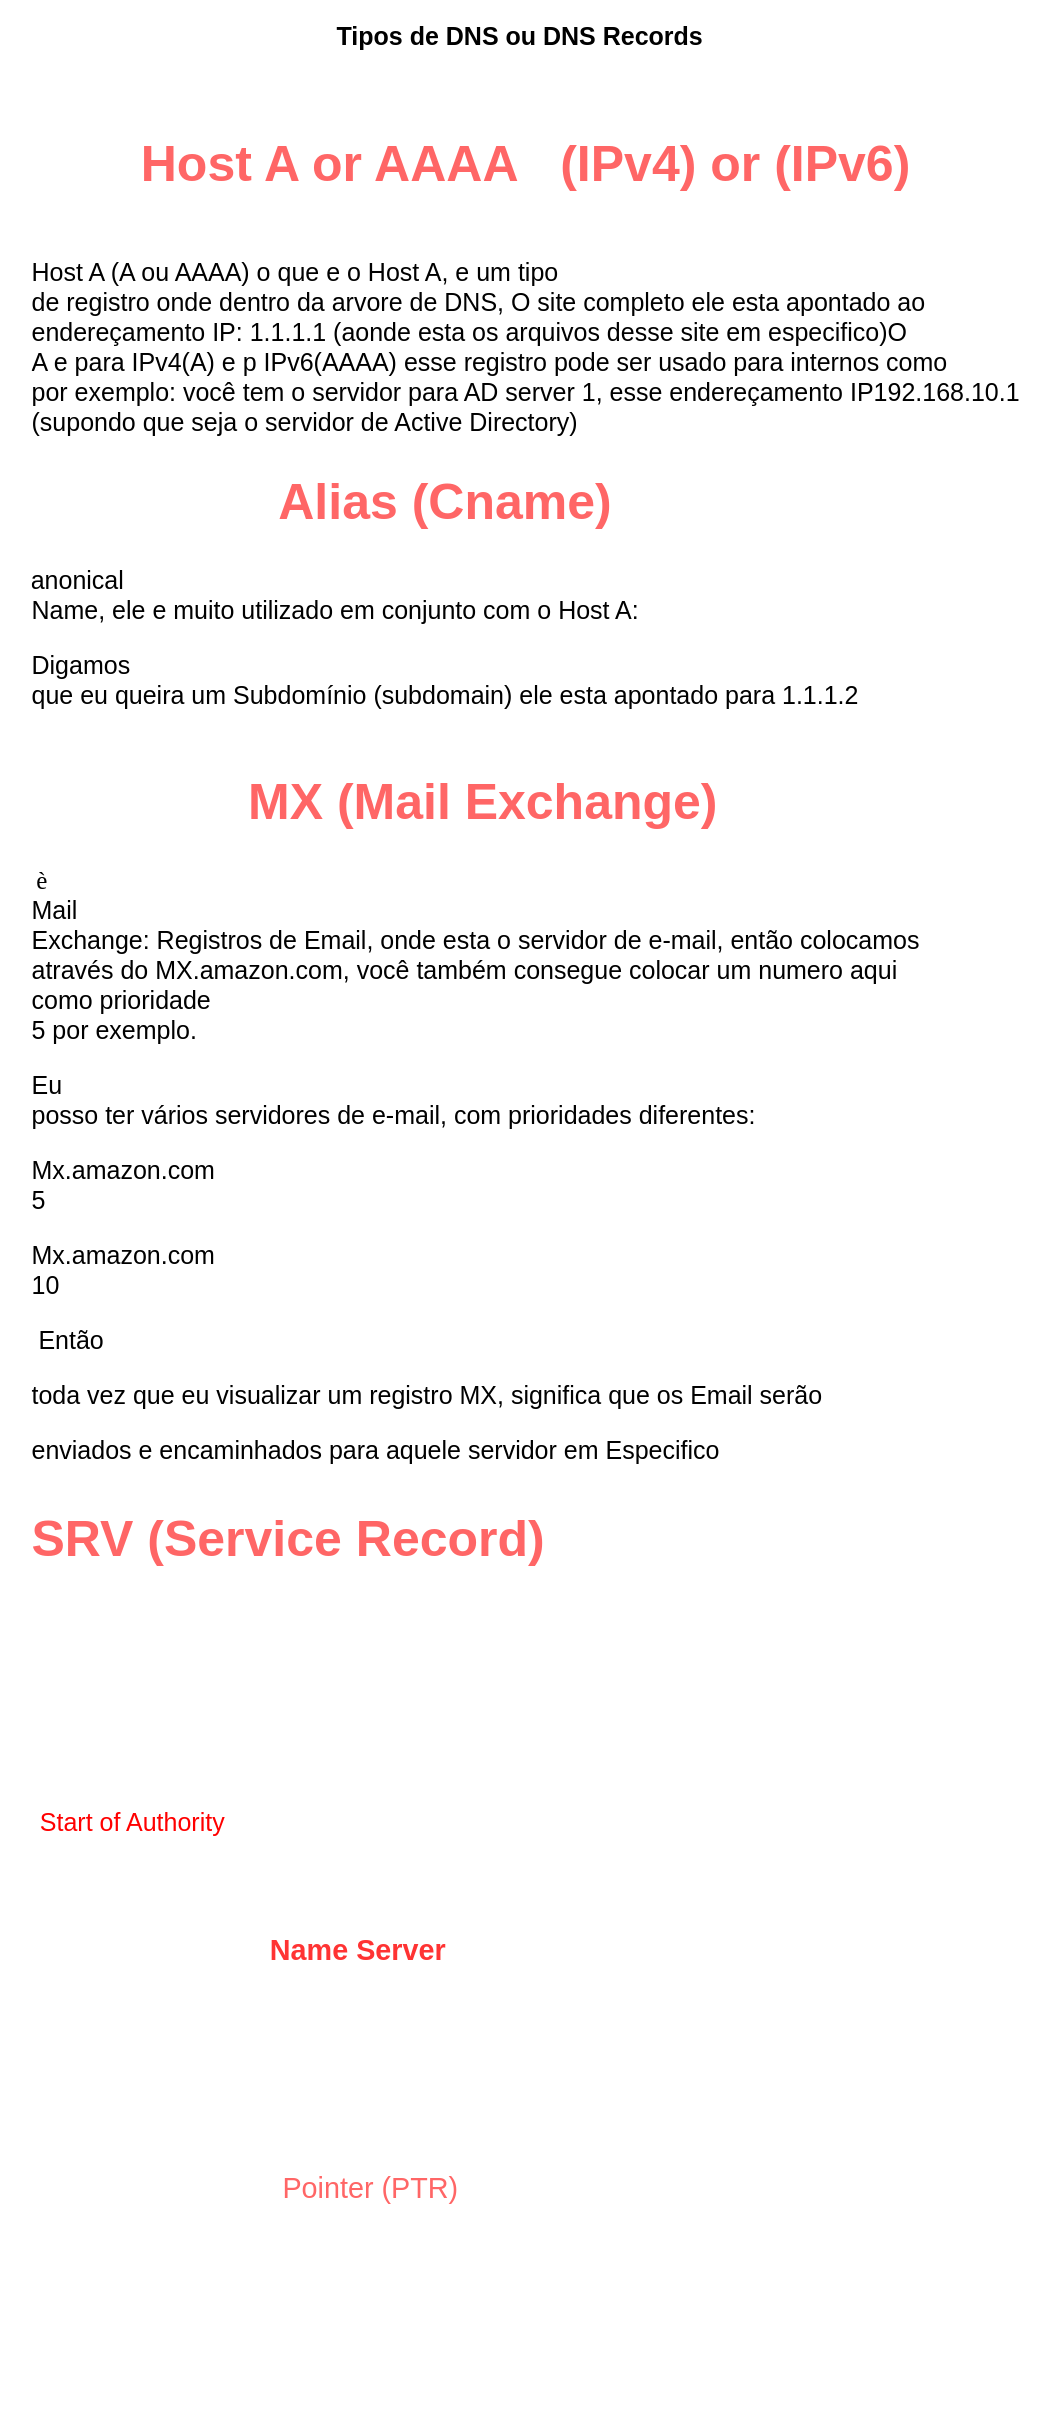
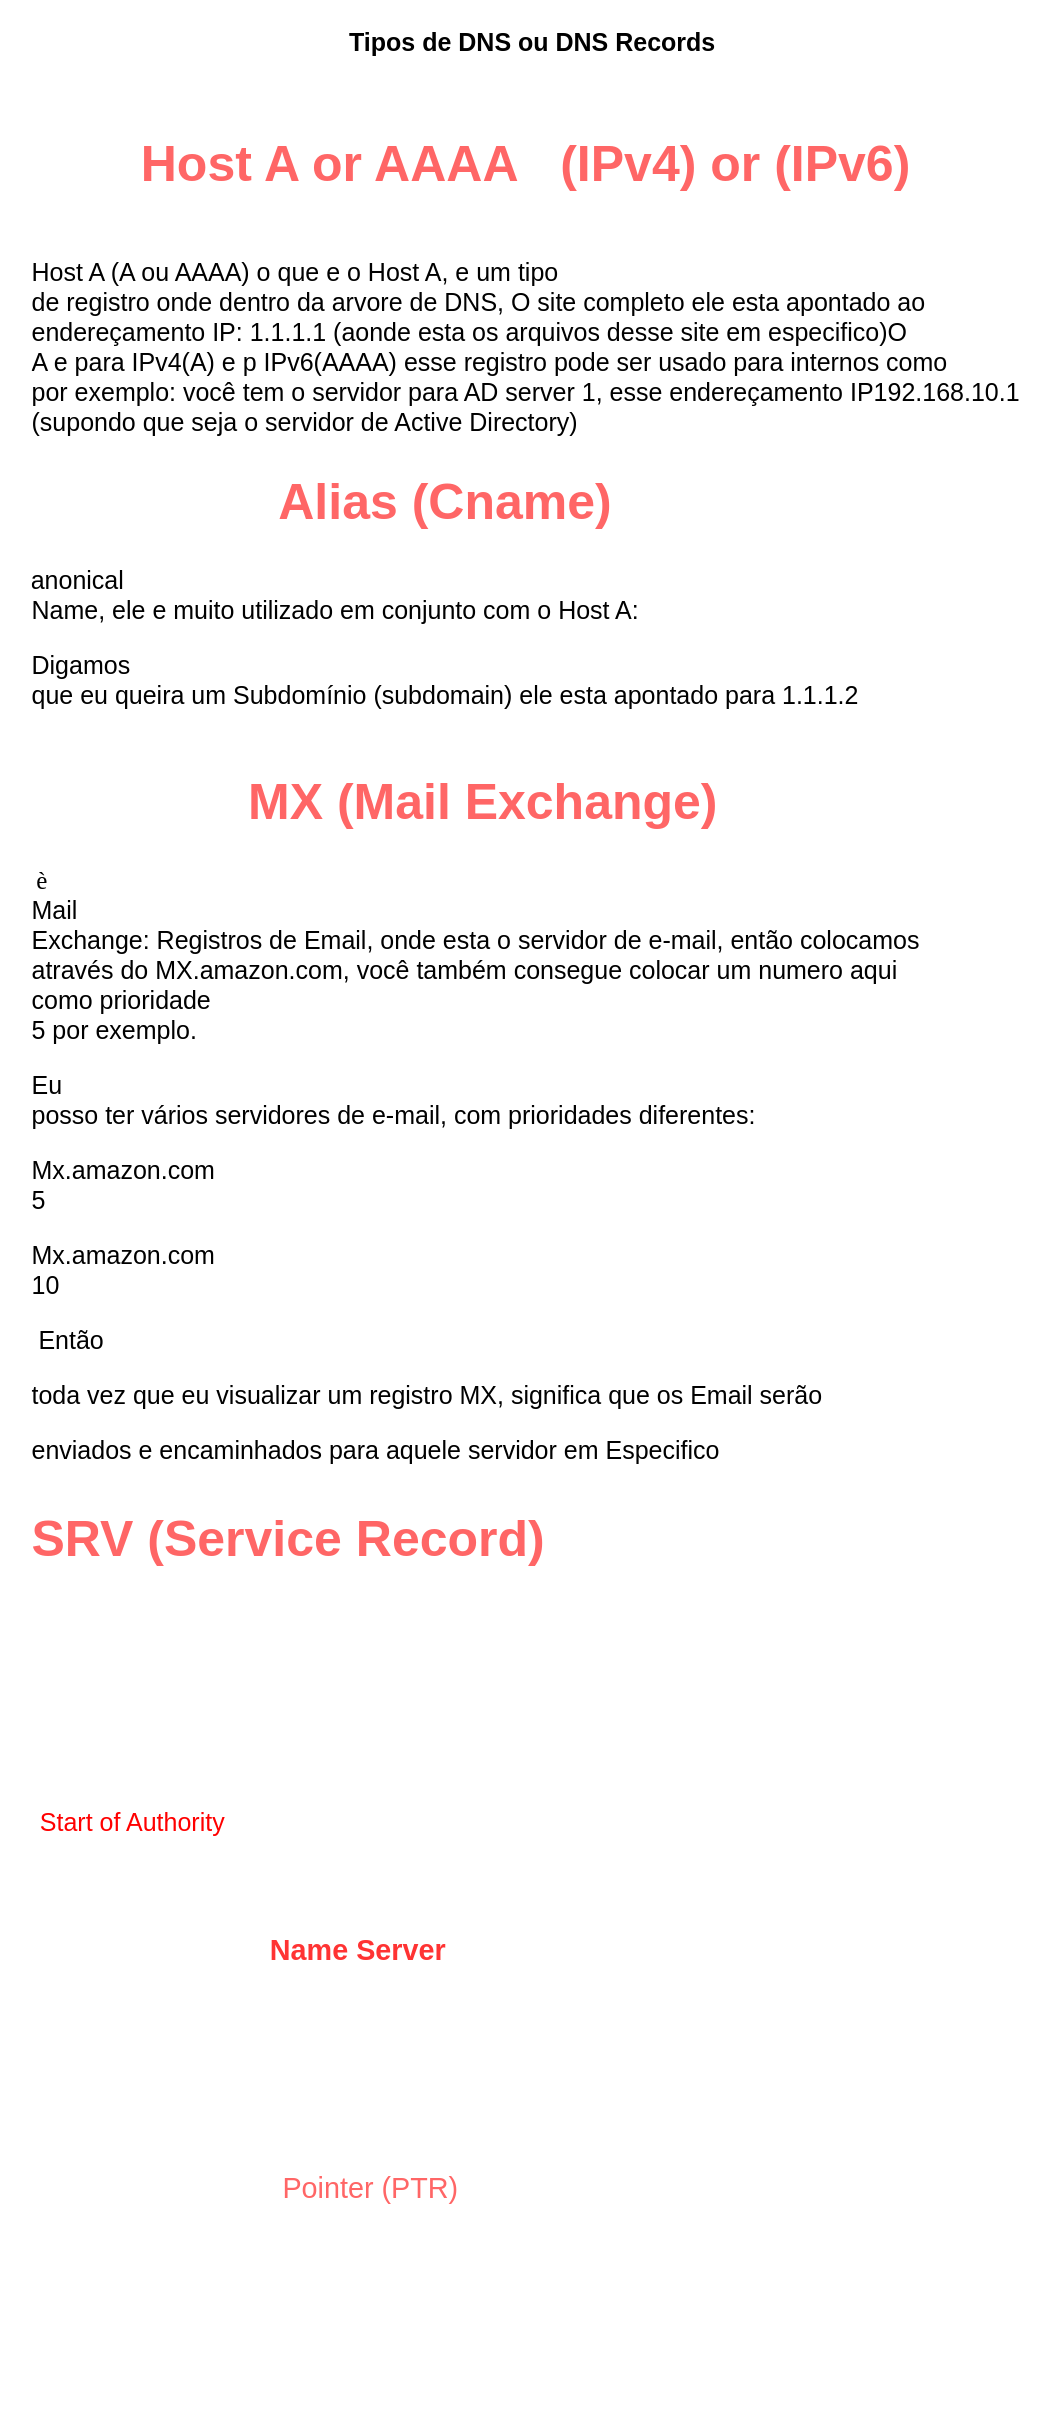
(519, 51) -> (532, 57)
